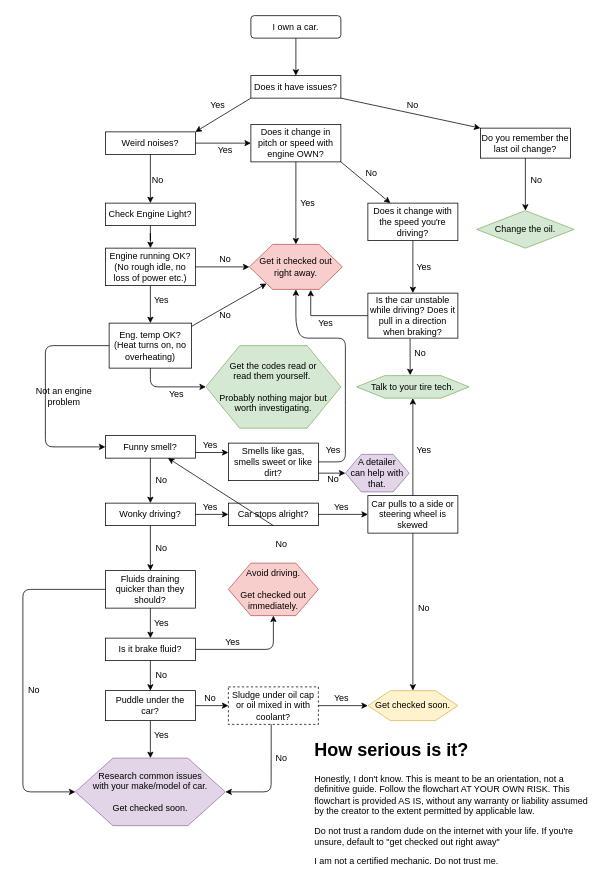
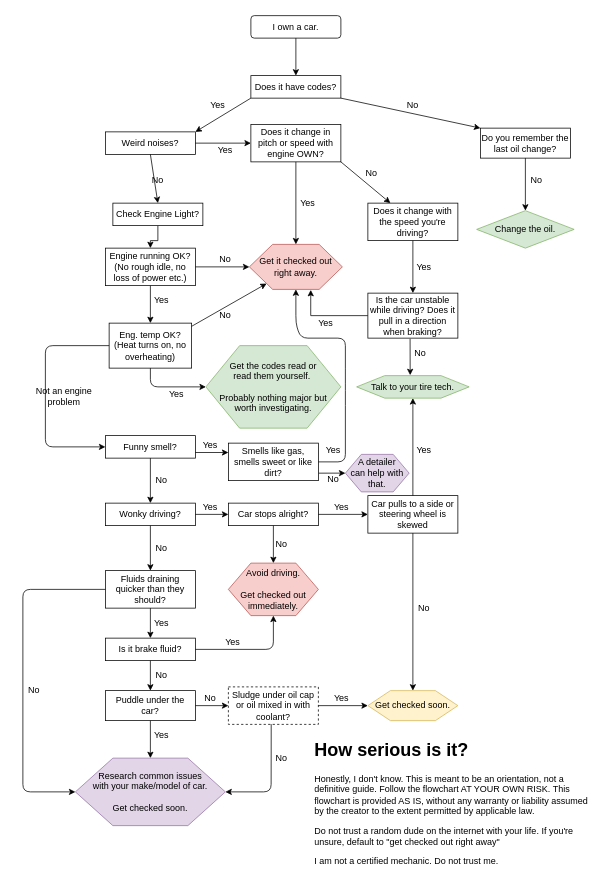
(296, 87) -> (296, 87)
(150, 214) -> (158, 214)
(223, 493) -> (273, 542)
